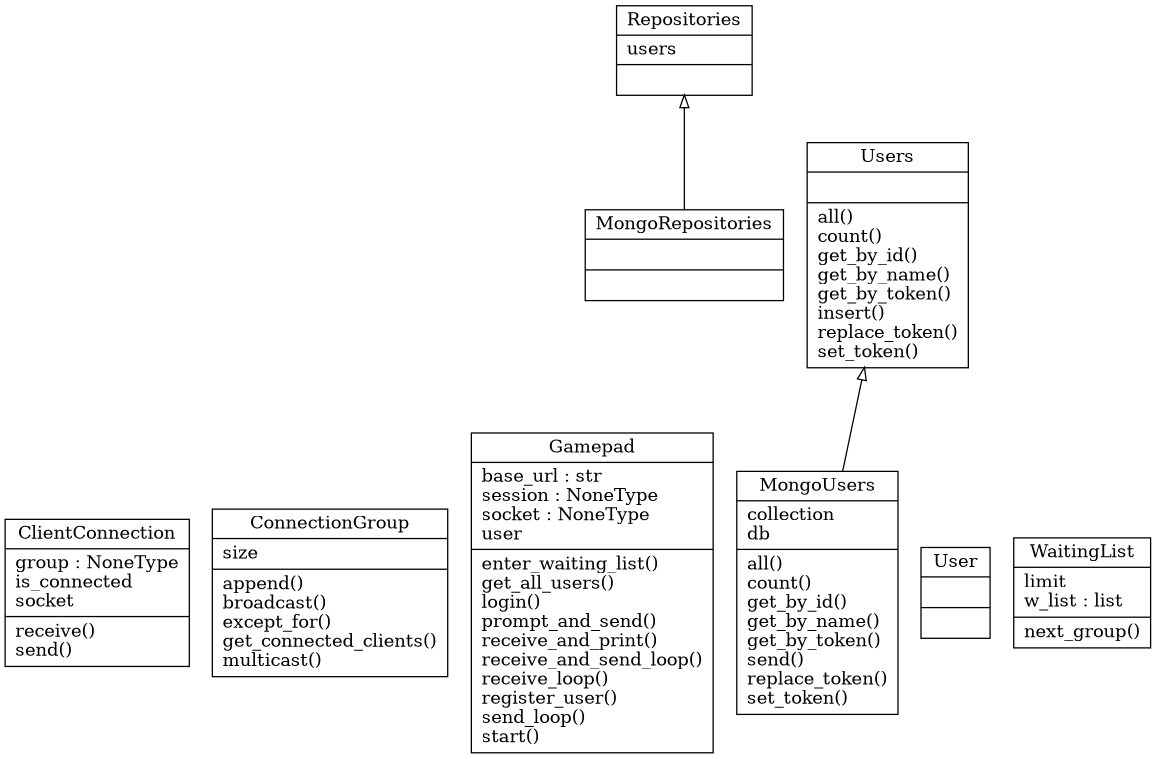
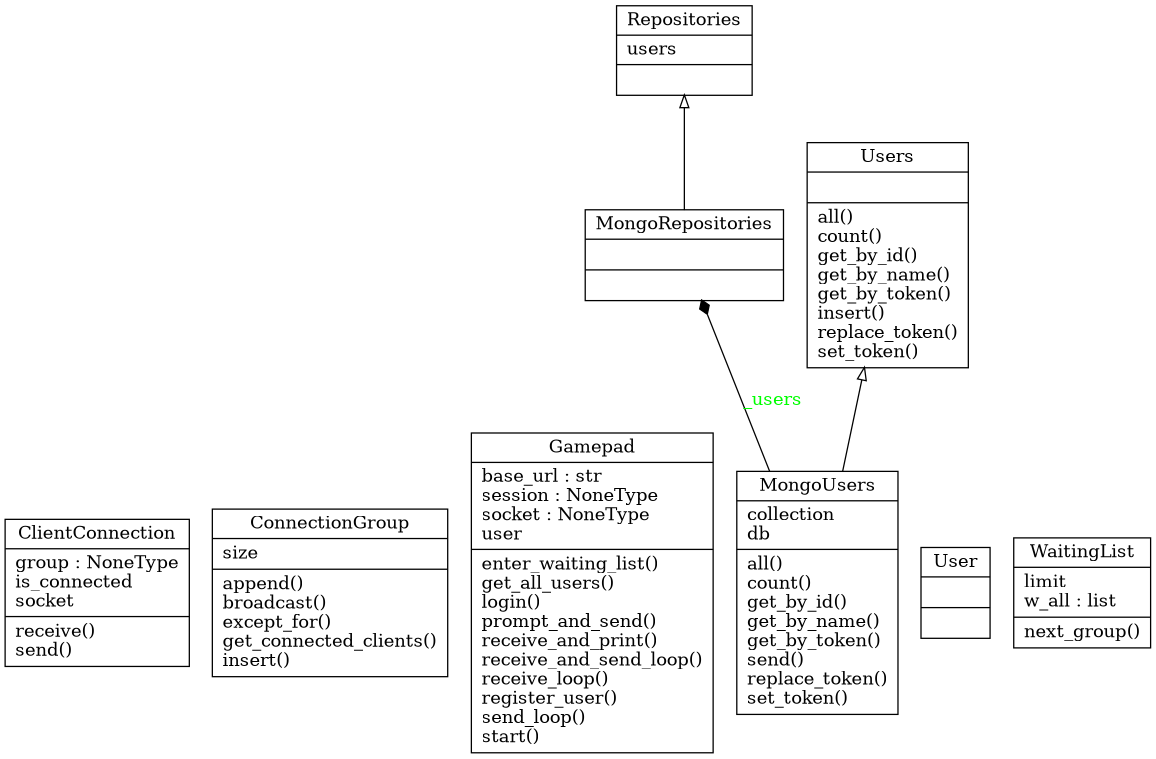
none -> (739, 393)
(1074, 601) -> (1071, 601)
(272, 661) -> (256, 661)
